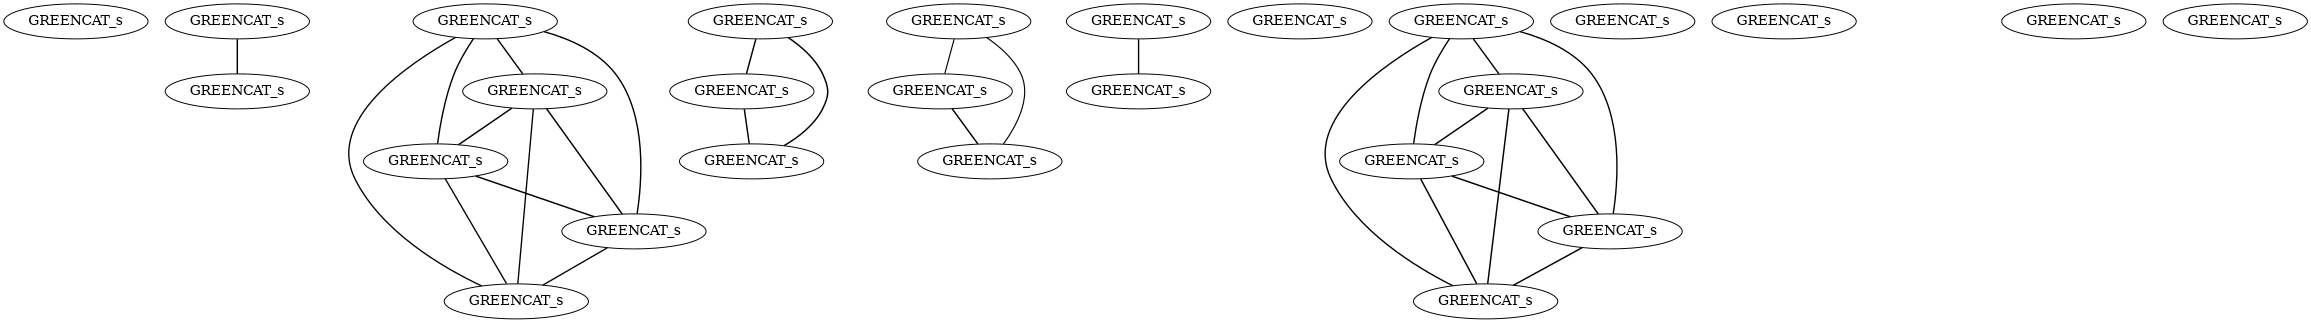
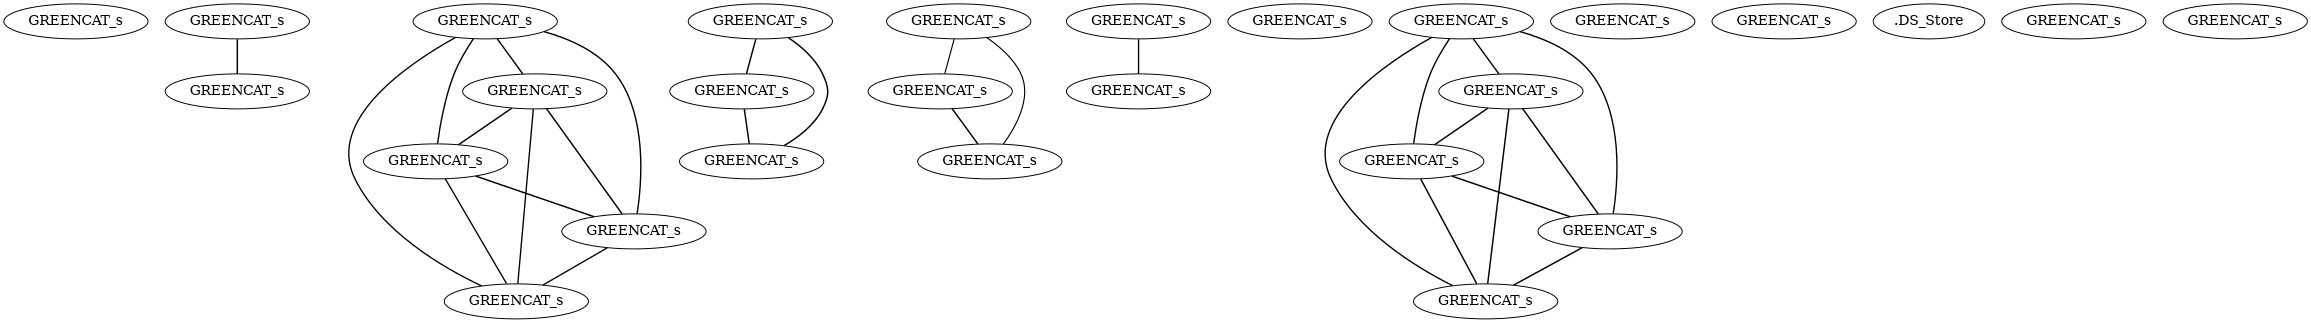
none -> (1929, 21)
